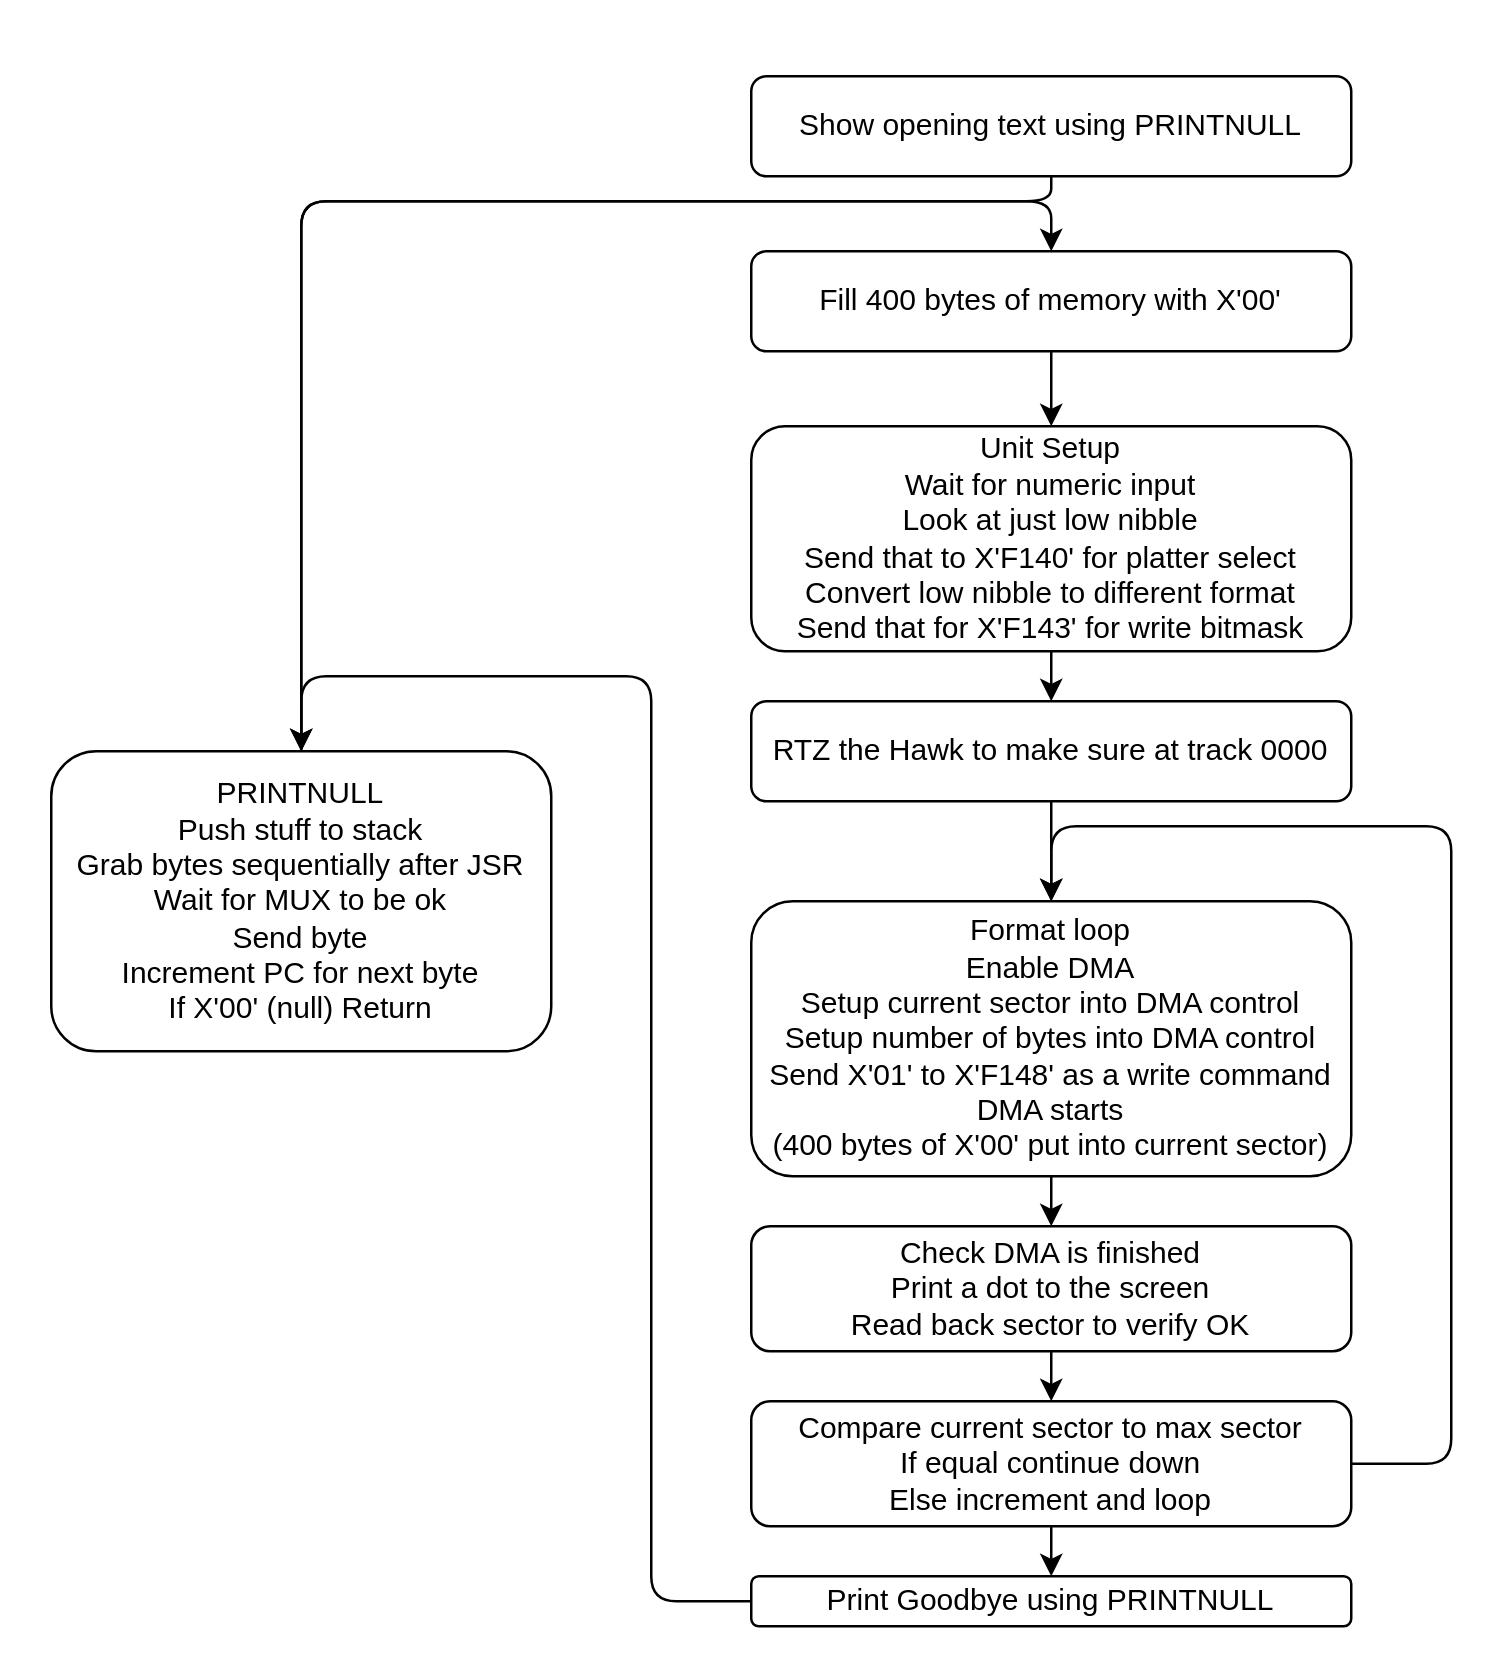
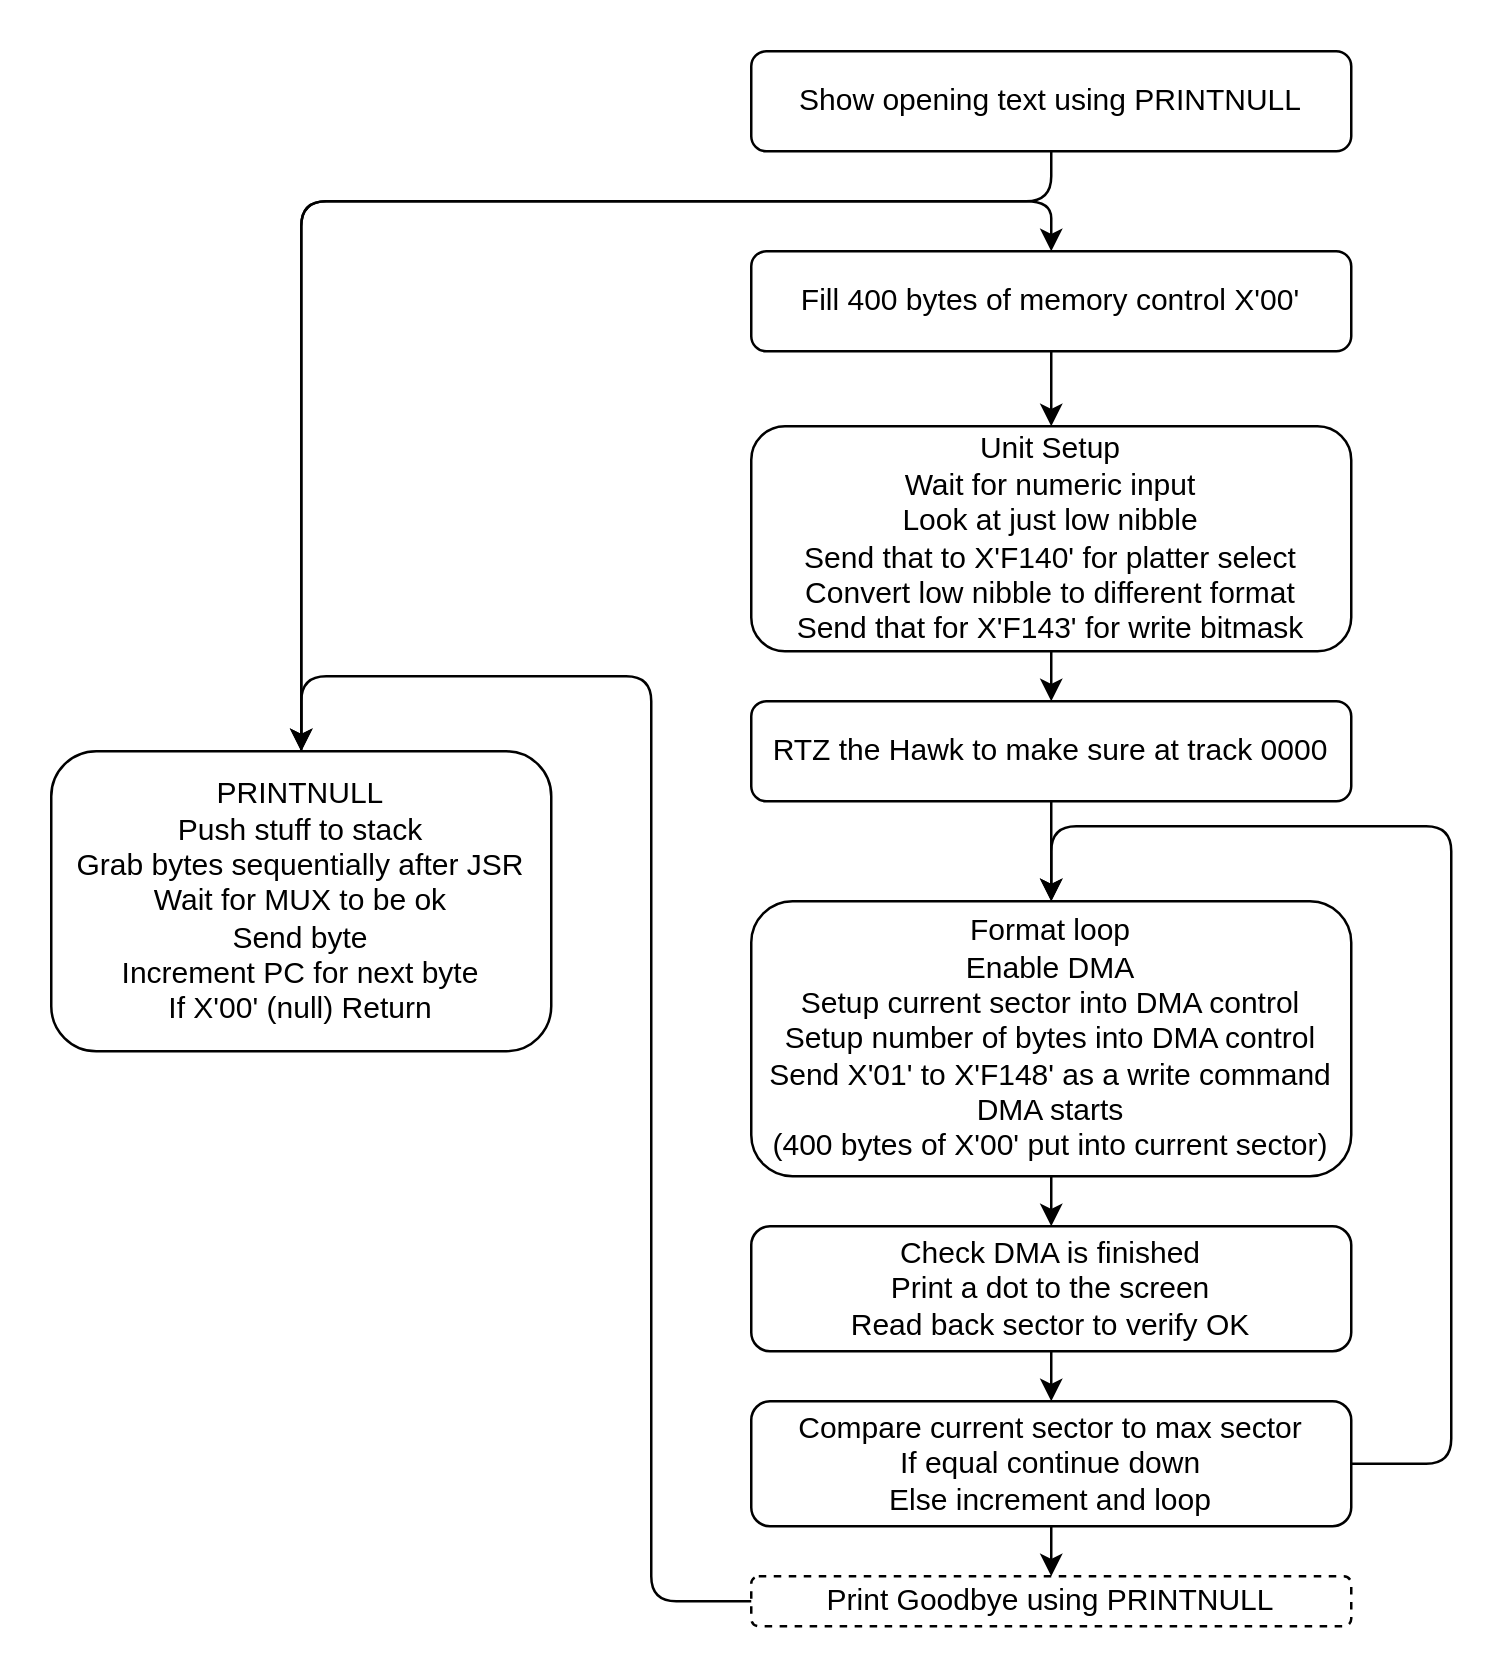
(1051, 126) -> (1051, 101)
(1051, 301) -> (1051, 301)
(1051, 1601) -> (1051, 1601)
